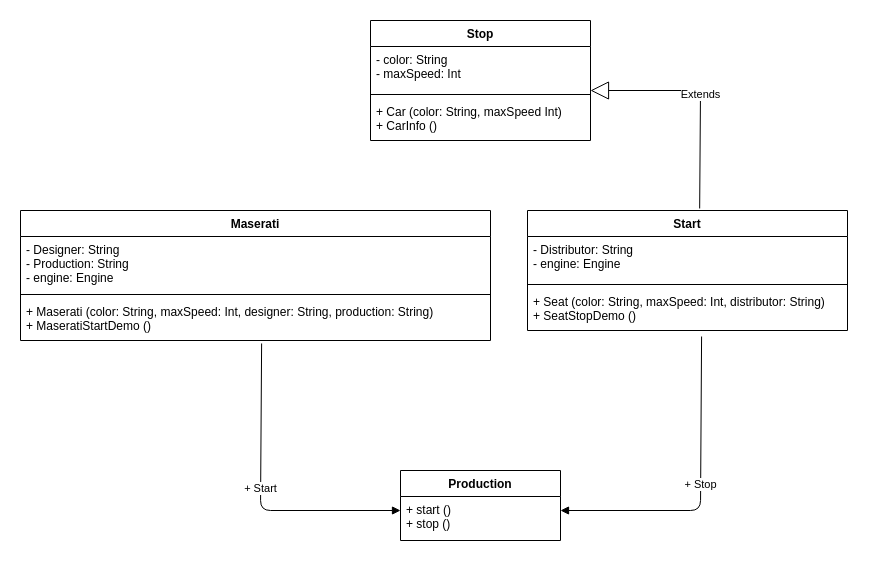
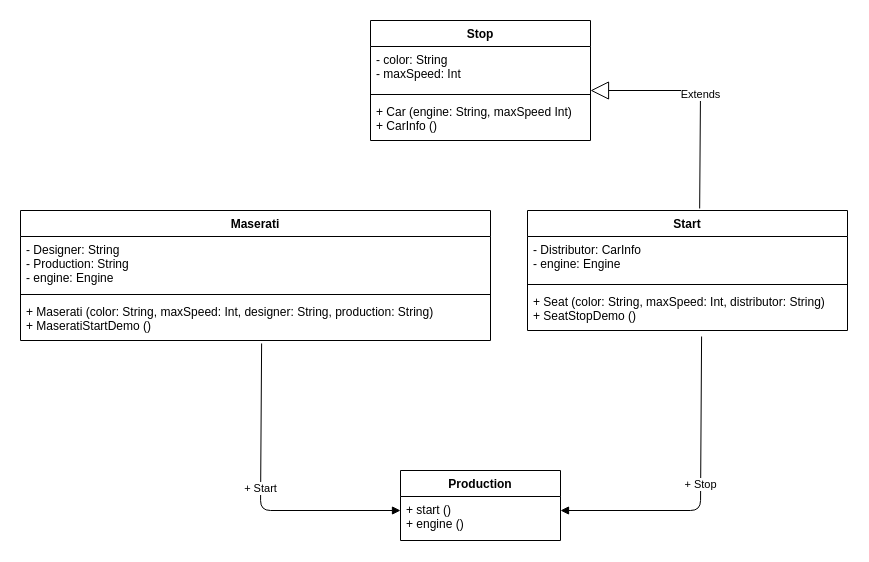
(480, 112) -> (483, 112)
(594, 250) -> (599, 250)
(436, 510) -> (436, 510)
